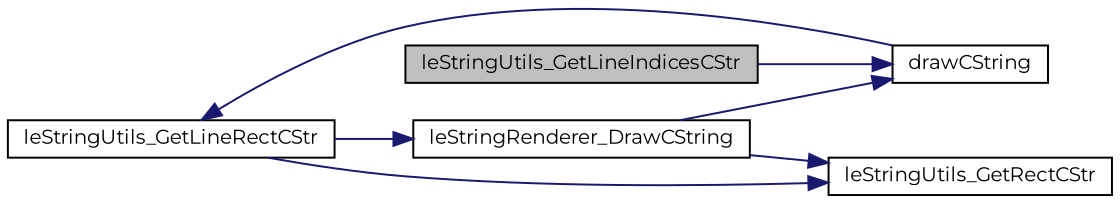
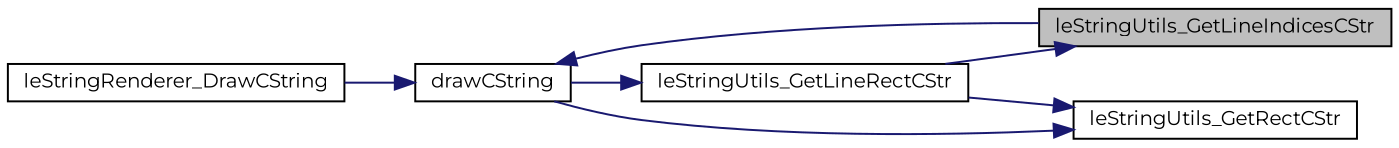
(364, 139) -> (1000, 56)
(779, 158) -> (803, 132)
